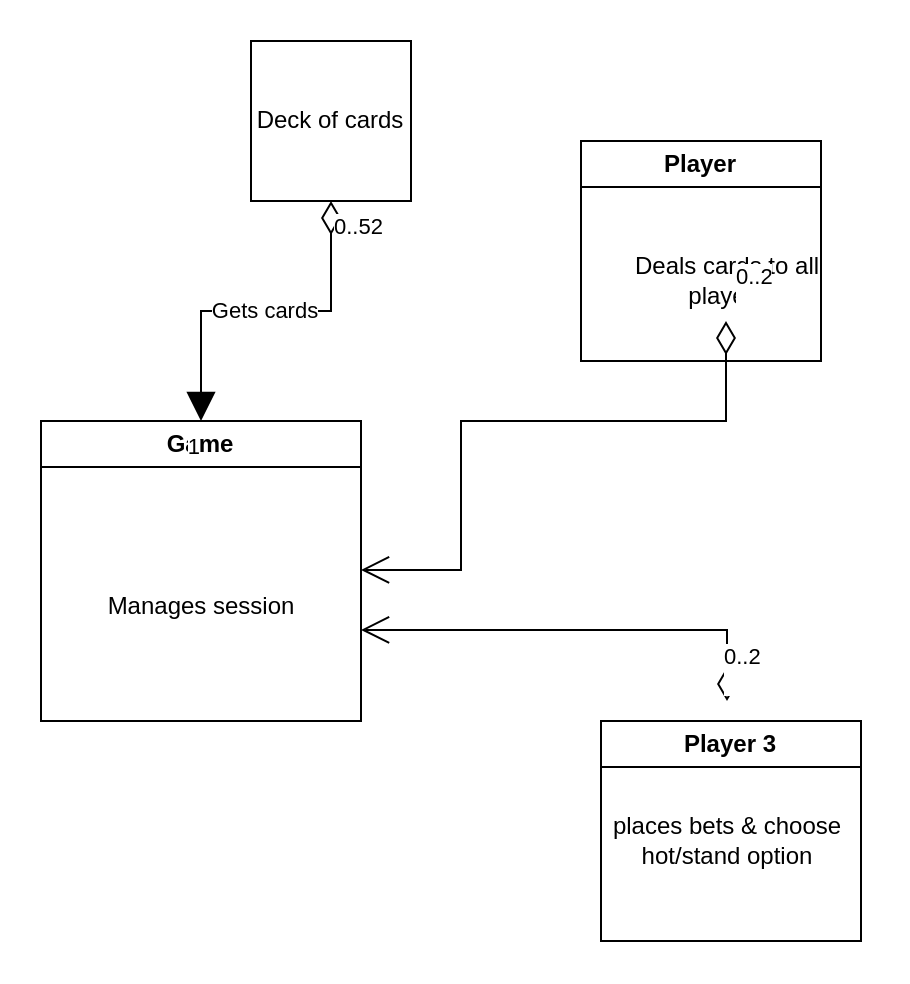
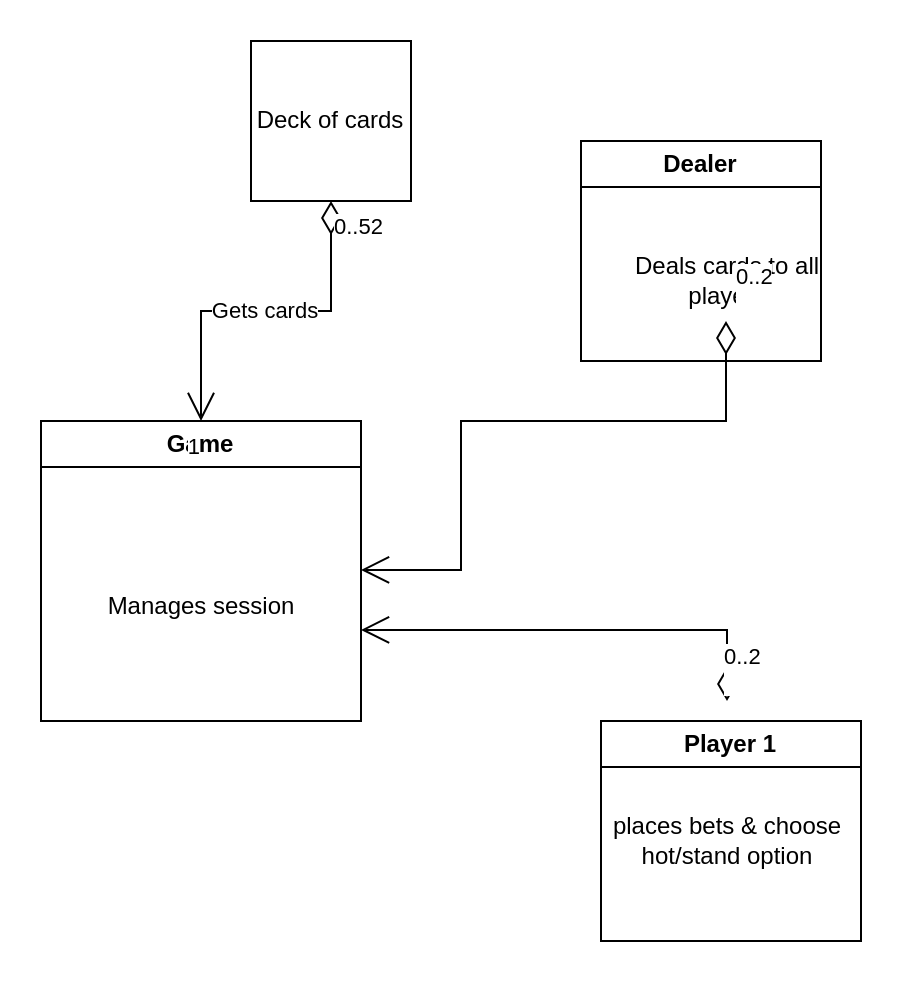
(701, 165) -> (701, 165)
(201, 391) -> (201, 401)
(731, 745) -> (731, 745)
